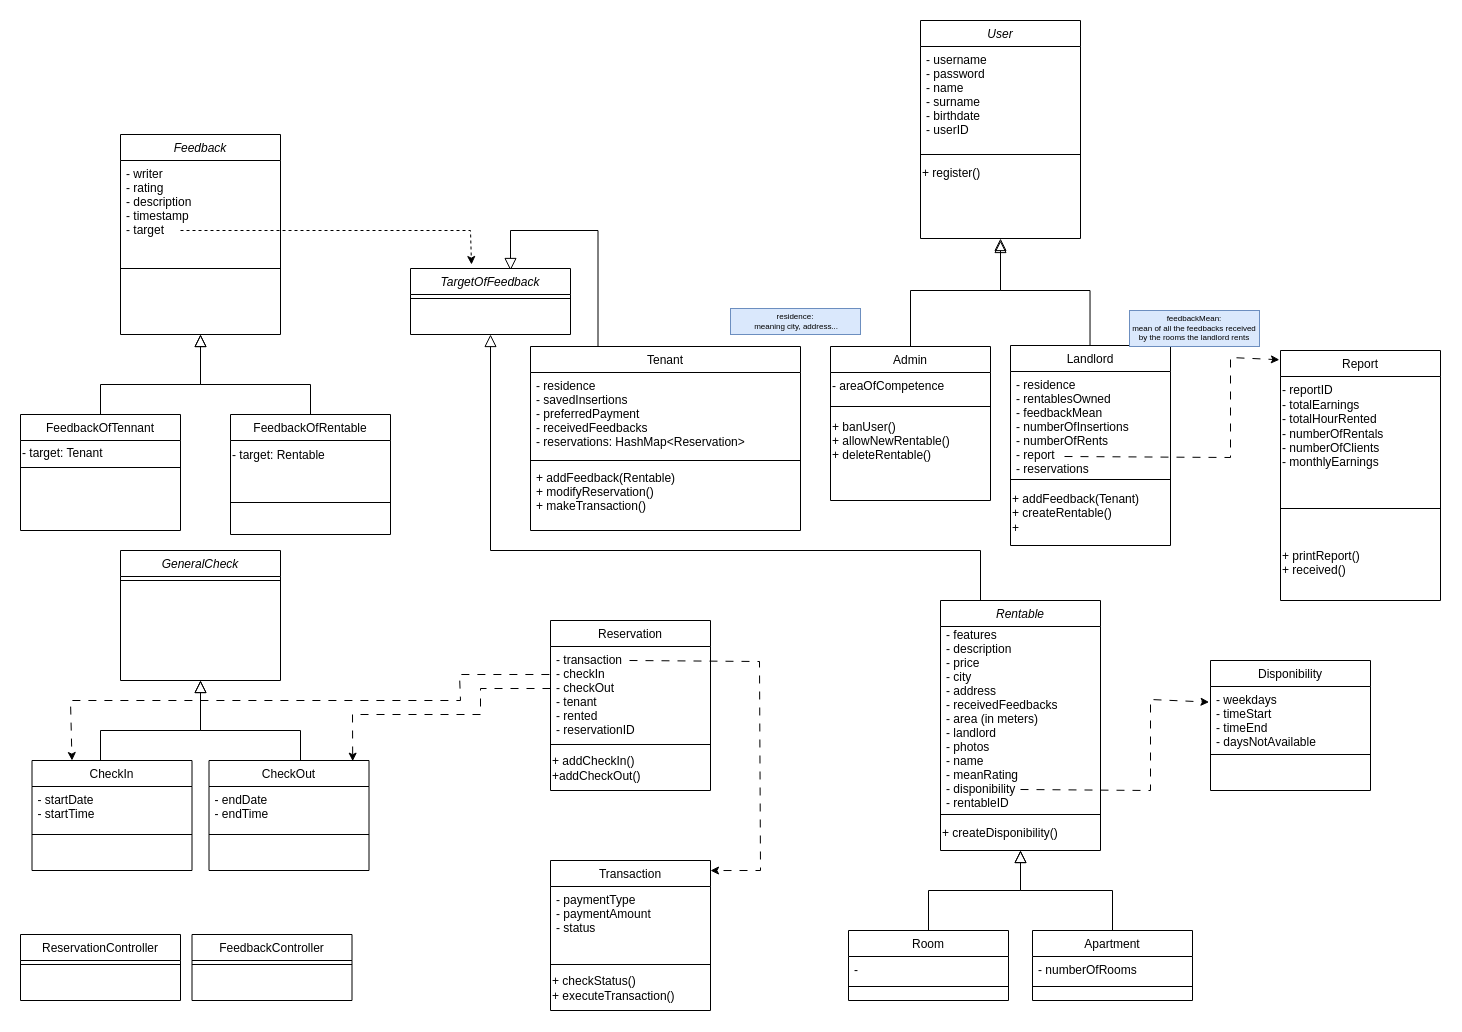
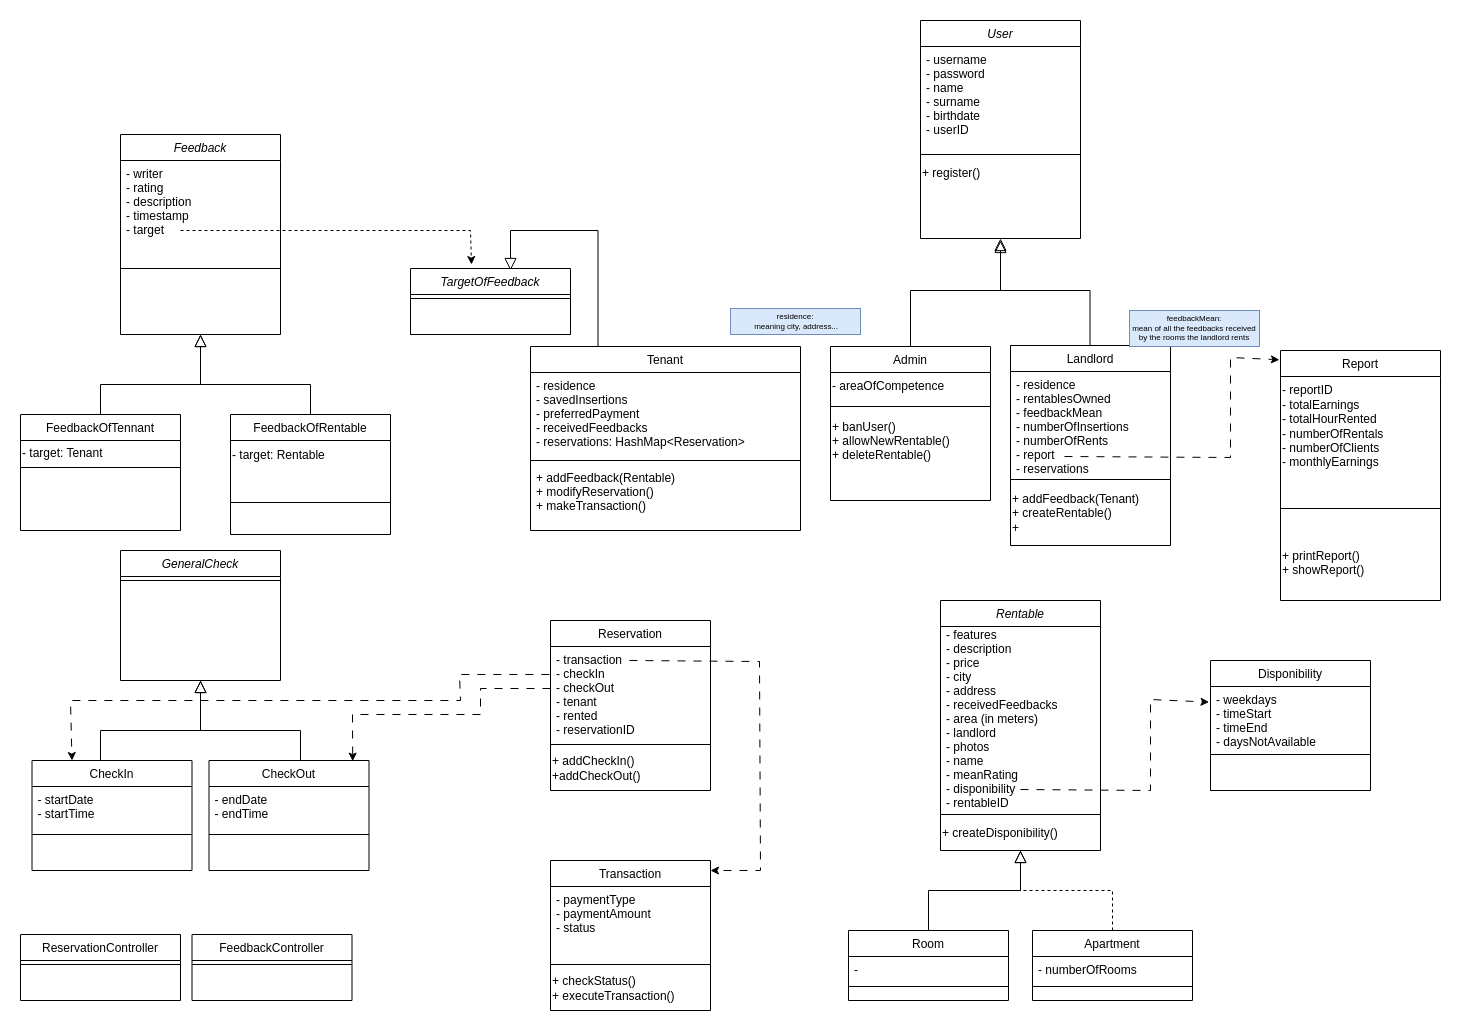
(660, 551) -> none
(1330, 571) -> (1330, 571)
(1087, 891) -> (1087, 891)
